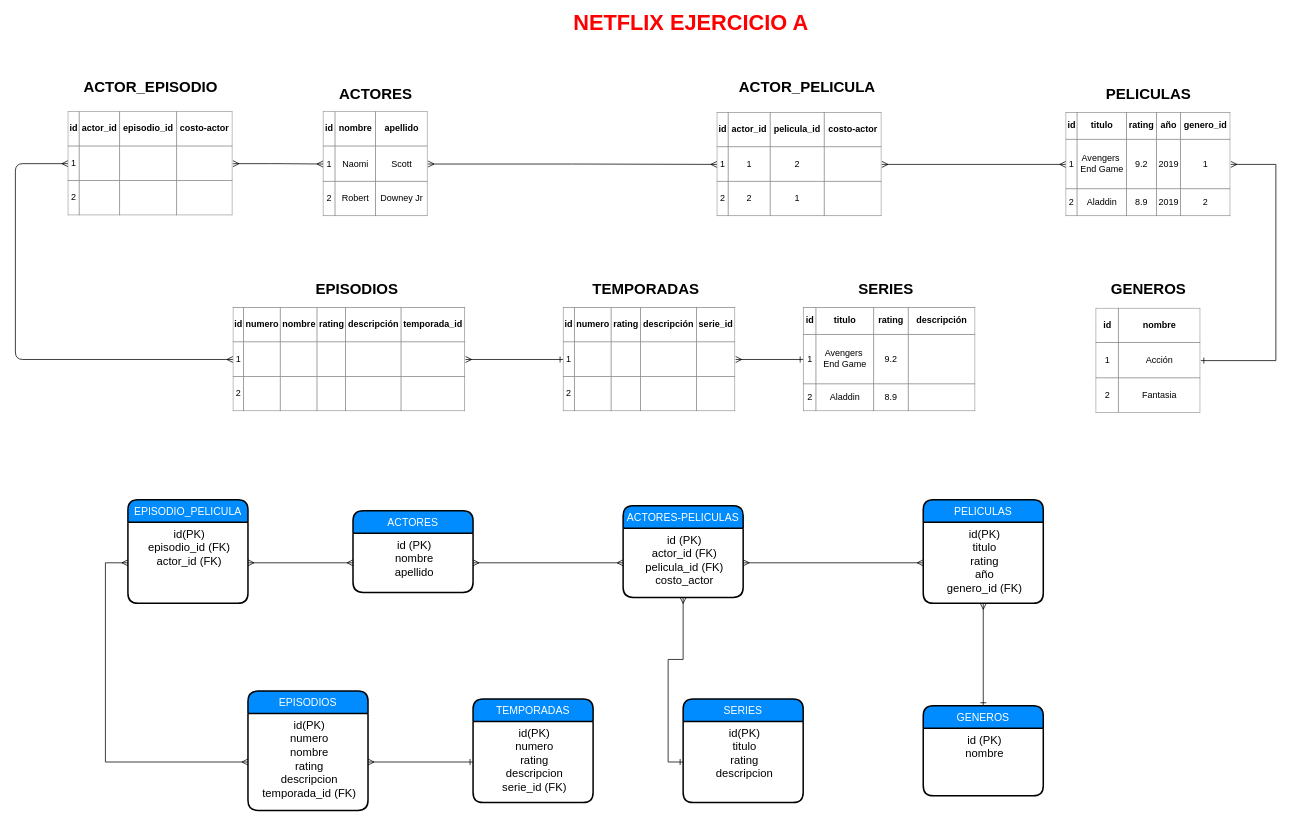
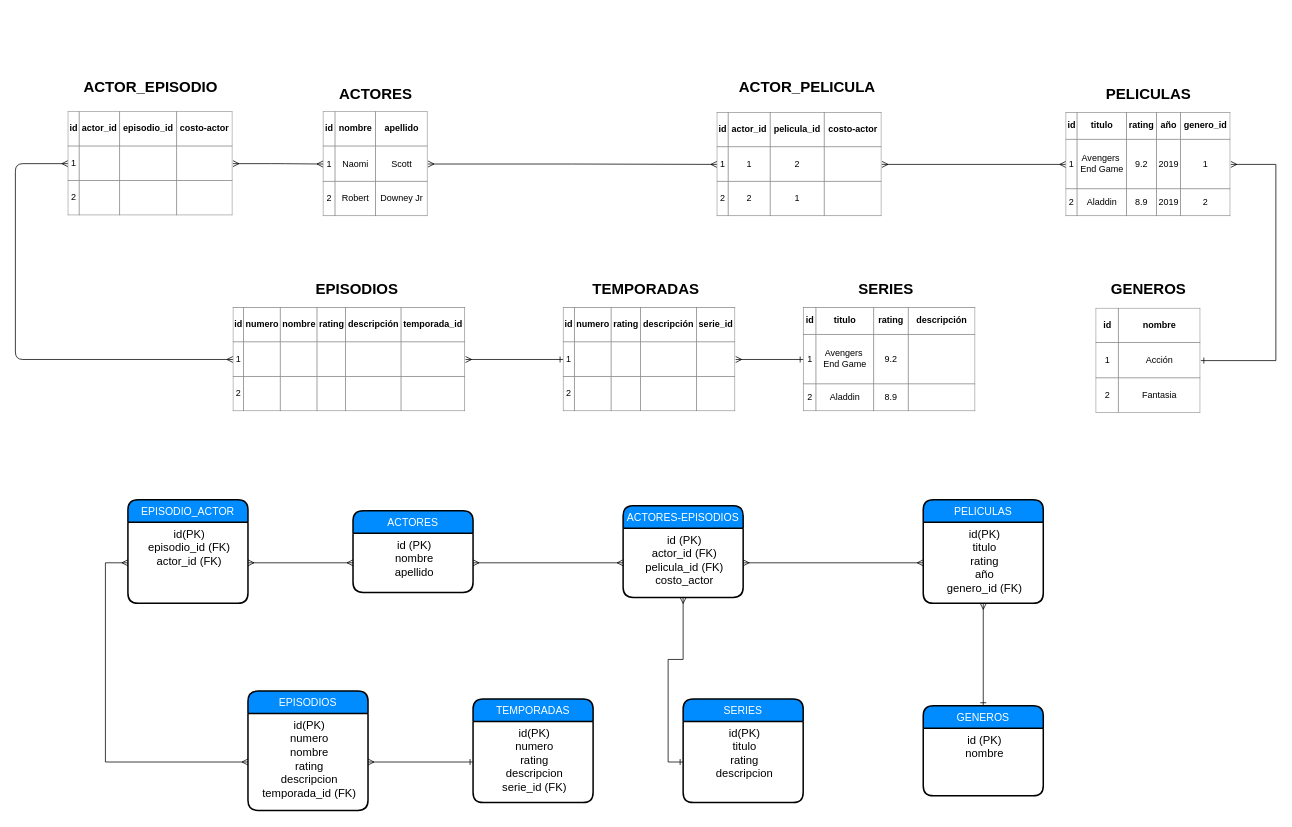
(690, 23) -> none
(188, 511) -> (188, 511)
(683, 517) -> (683, 517)
